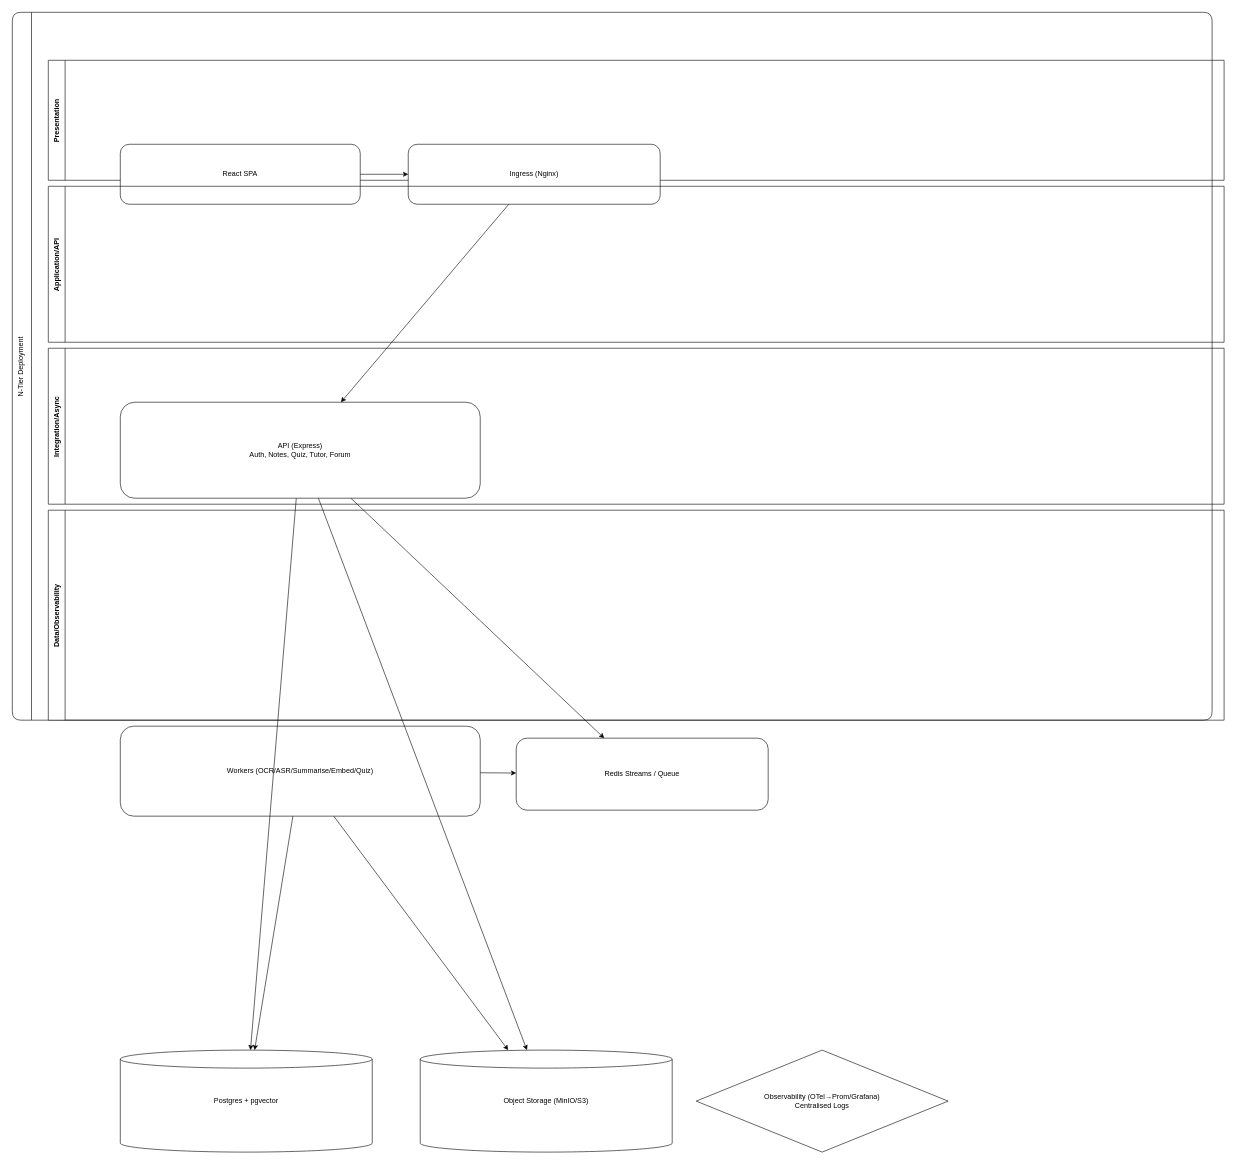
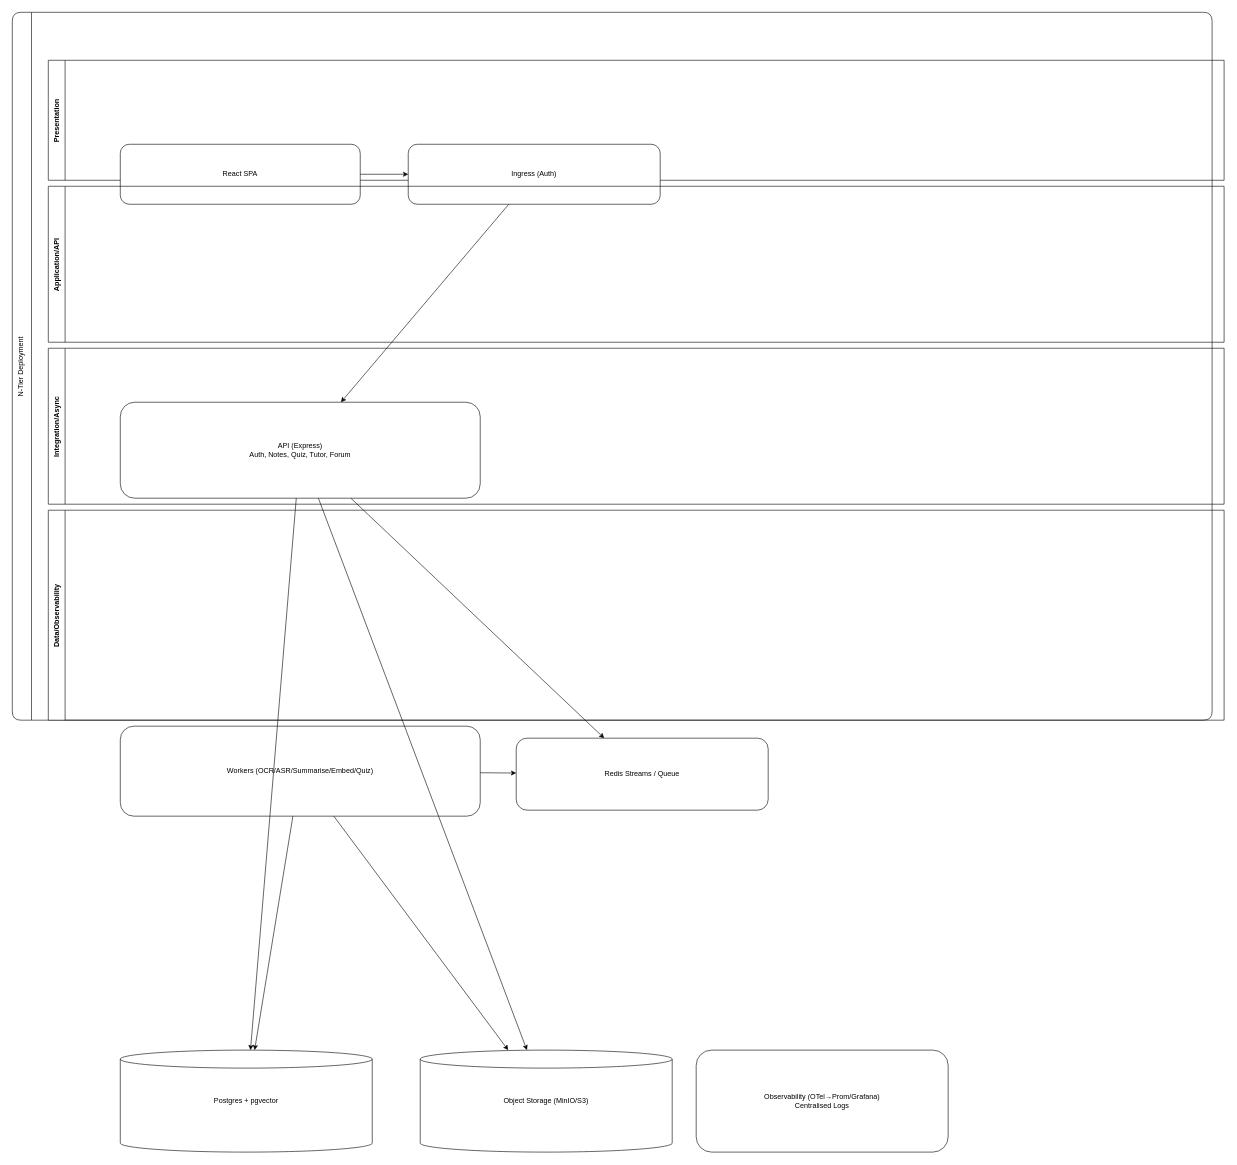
(534, 174) -> (534, 174)
(822, 1101) -> (822, 1101)
